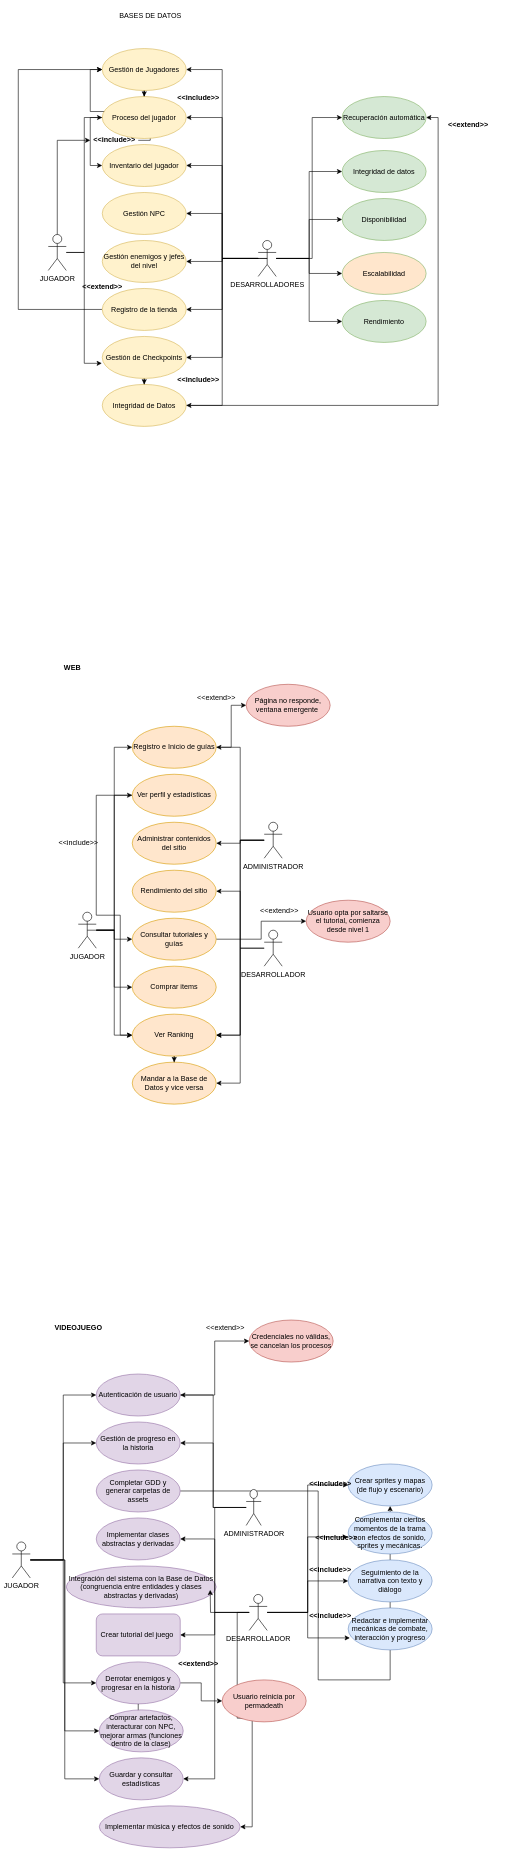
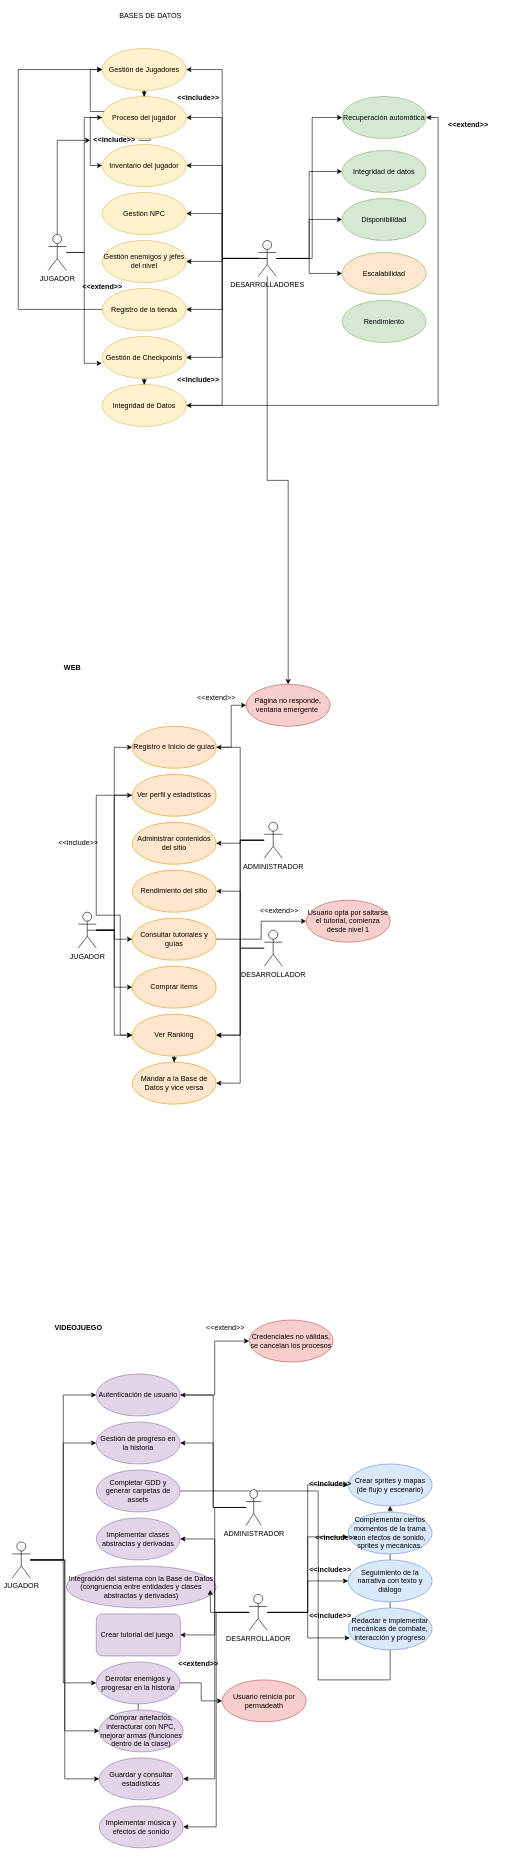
(322, 321) -> (277, 480)
(170, 1827) -> (141, 1827)
